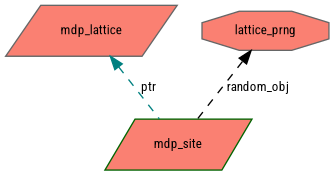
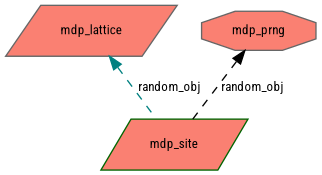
(265, 31) -> (259, 31)
(149, 88) -> (170, 88)
